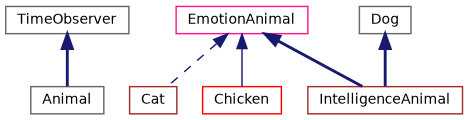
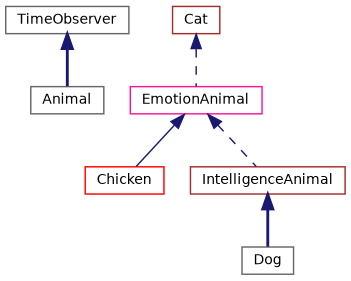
(320, 64) -> (237, 146)
(192, 65) -> (196, 68)
(385, 68) -> (268, 228)
